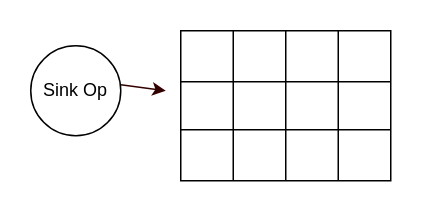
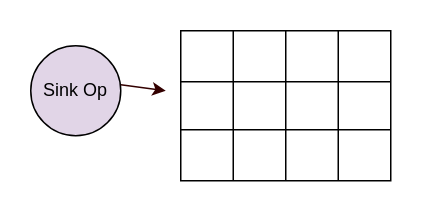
(76, 91) -> (76, 91)
